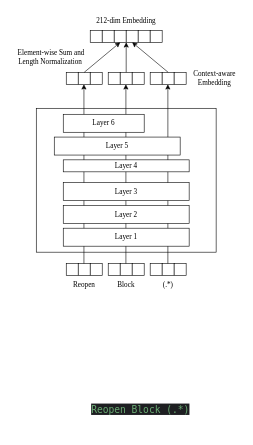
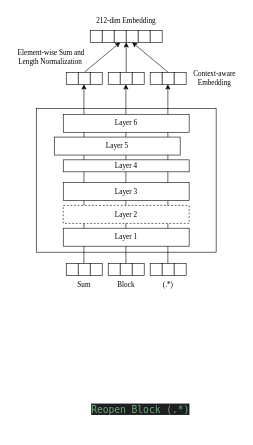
(104, 123) -> (126, 123)
(126, 215) -> (126, 215)
(84, 285) -> (84, 285)
